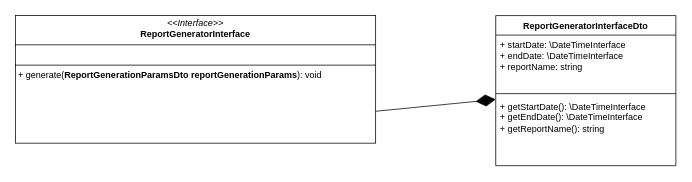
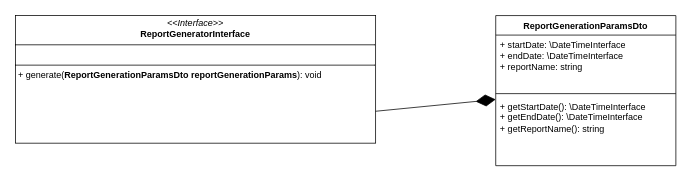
(585, 26) -> (585, 26)
